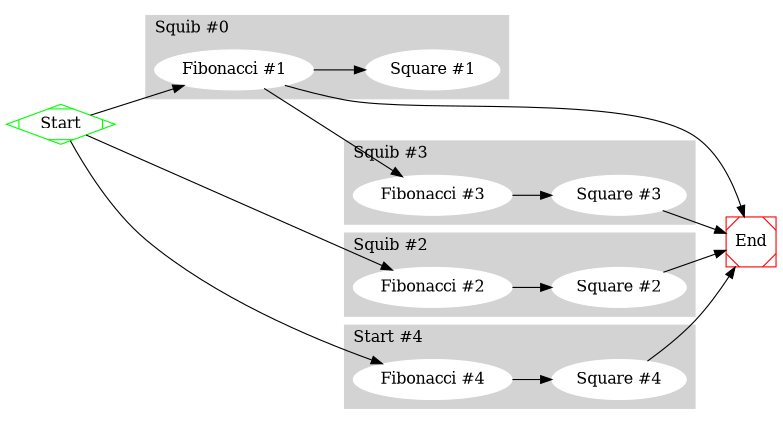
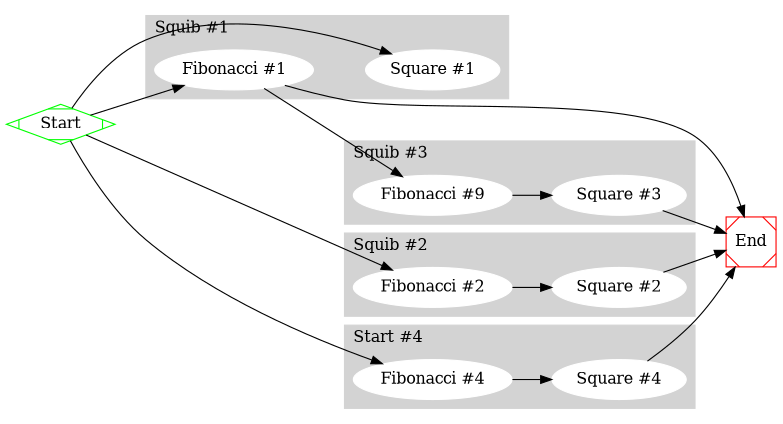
(192, 28) -> (192, 28)
(334, 70) -> (213, 25)
(433, 195) -> (433, 195)
